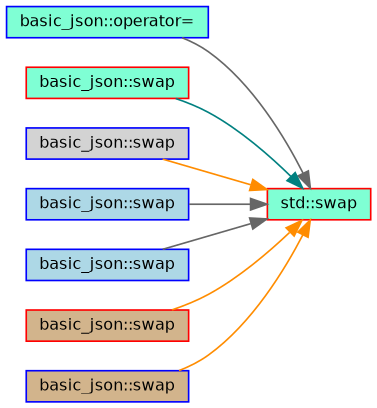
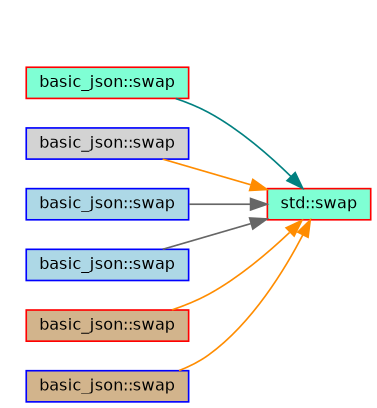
(107, 22) -> none
